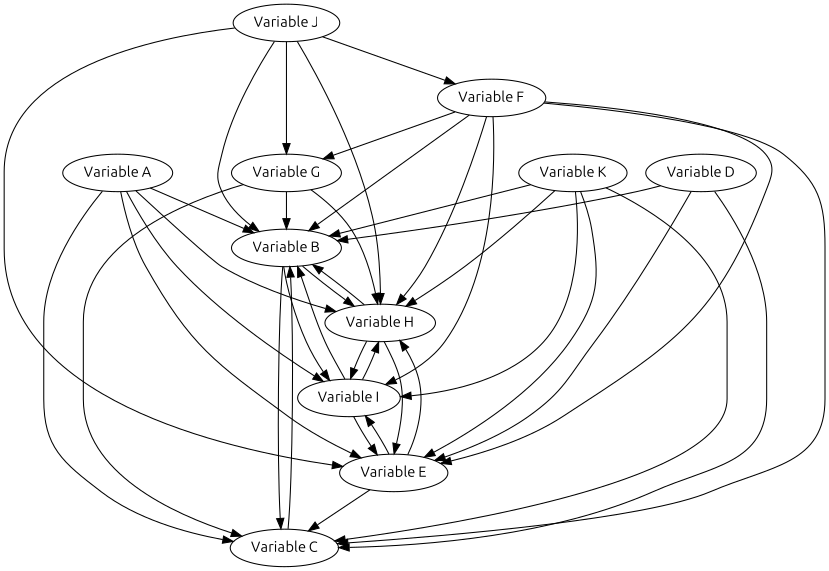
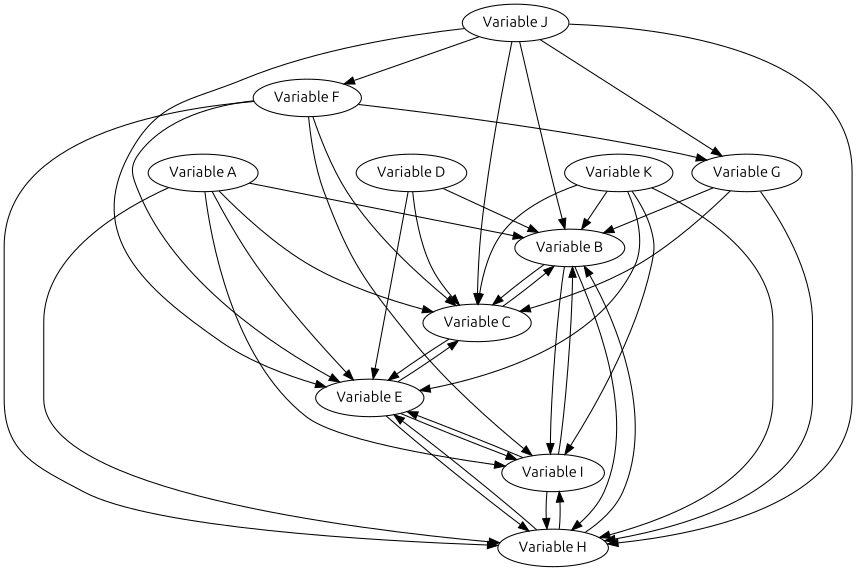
none -> (489, 167)
(393, 170) -> none
none -> (419, 359)
